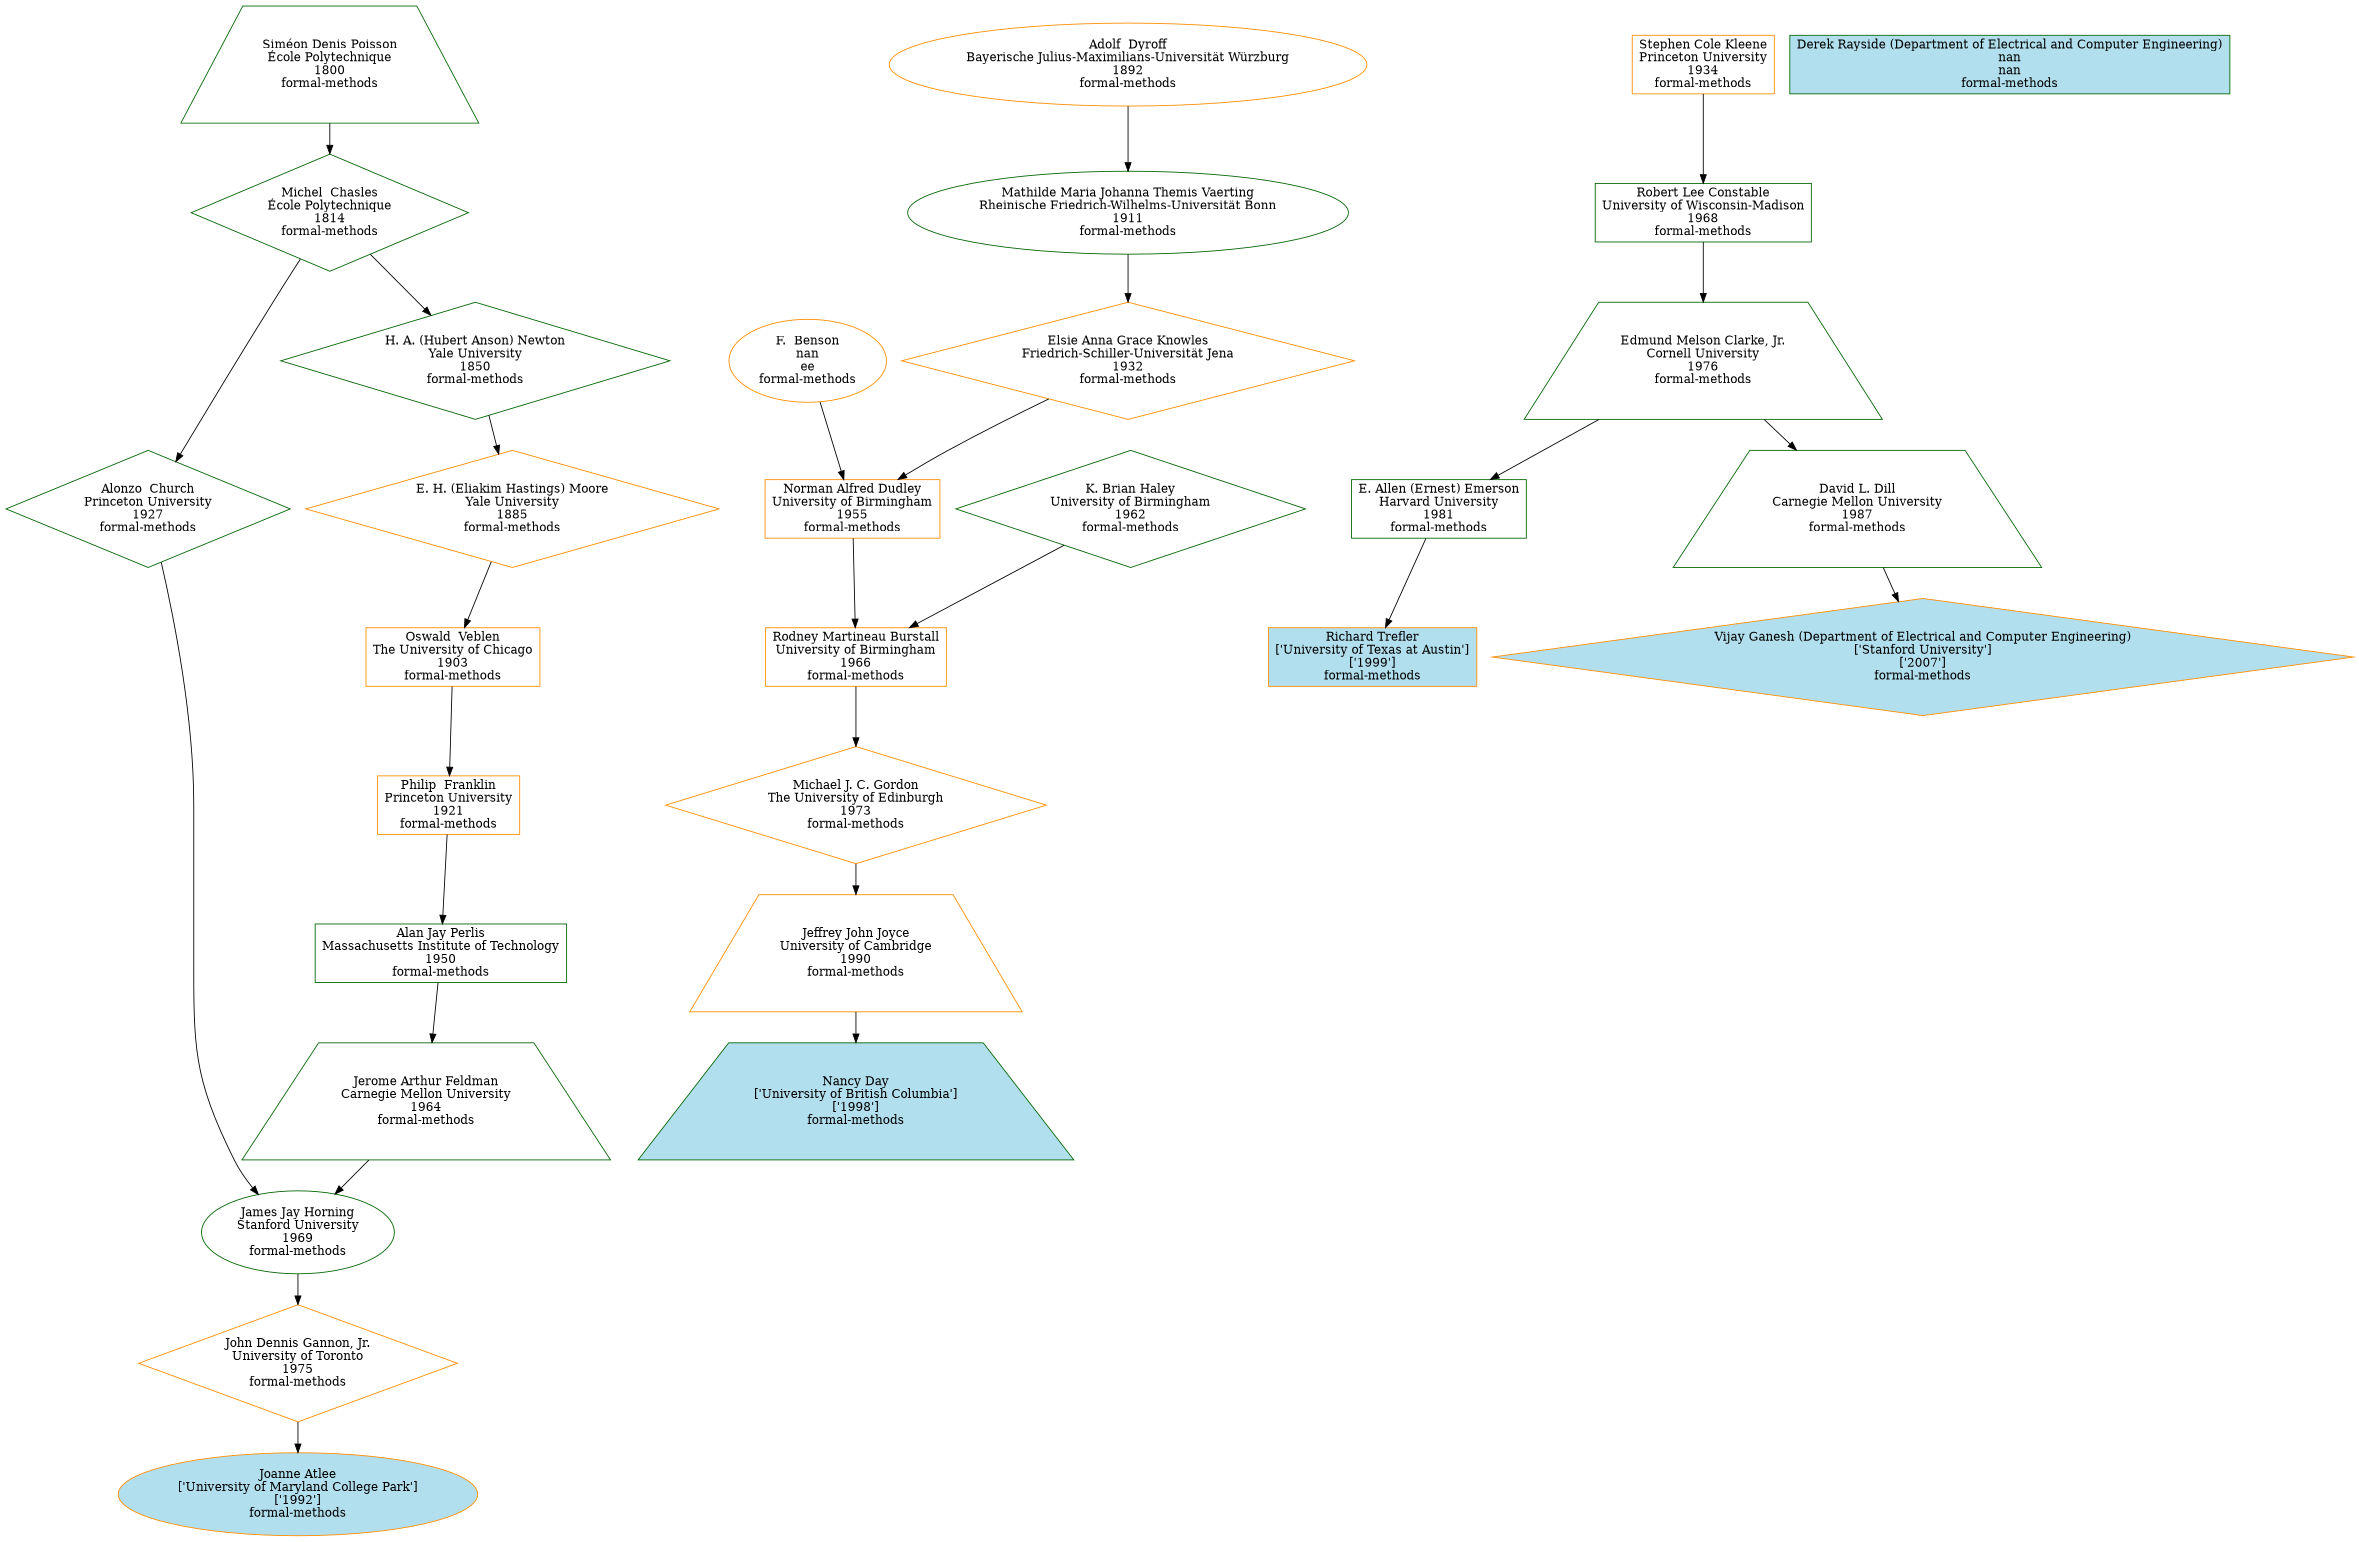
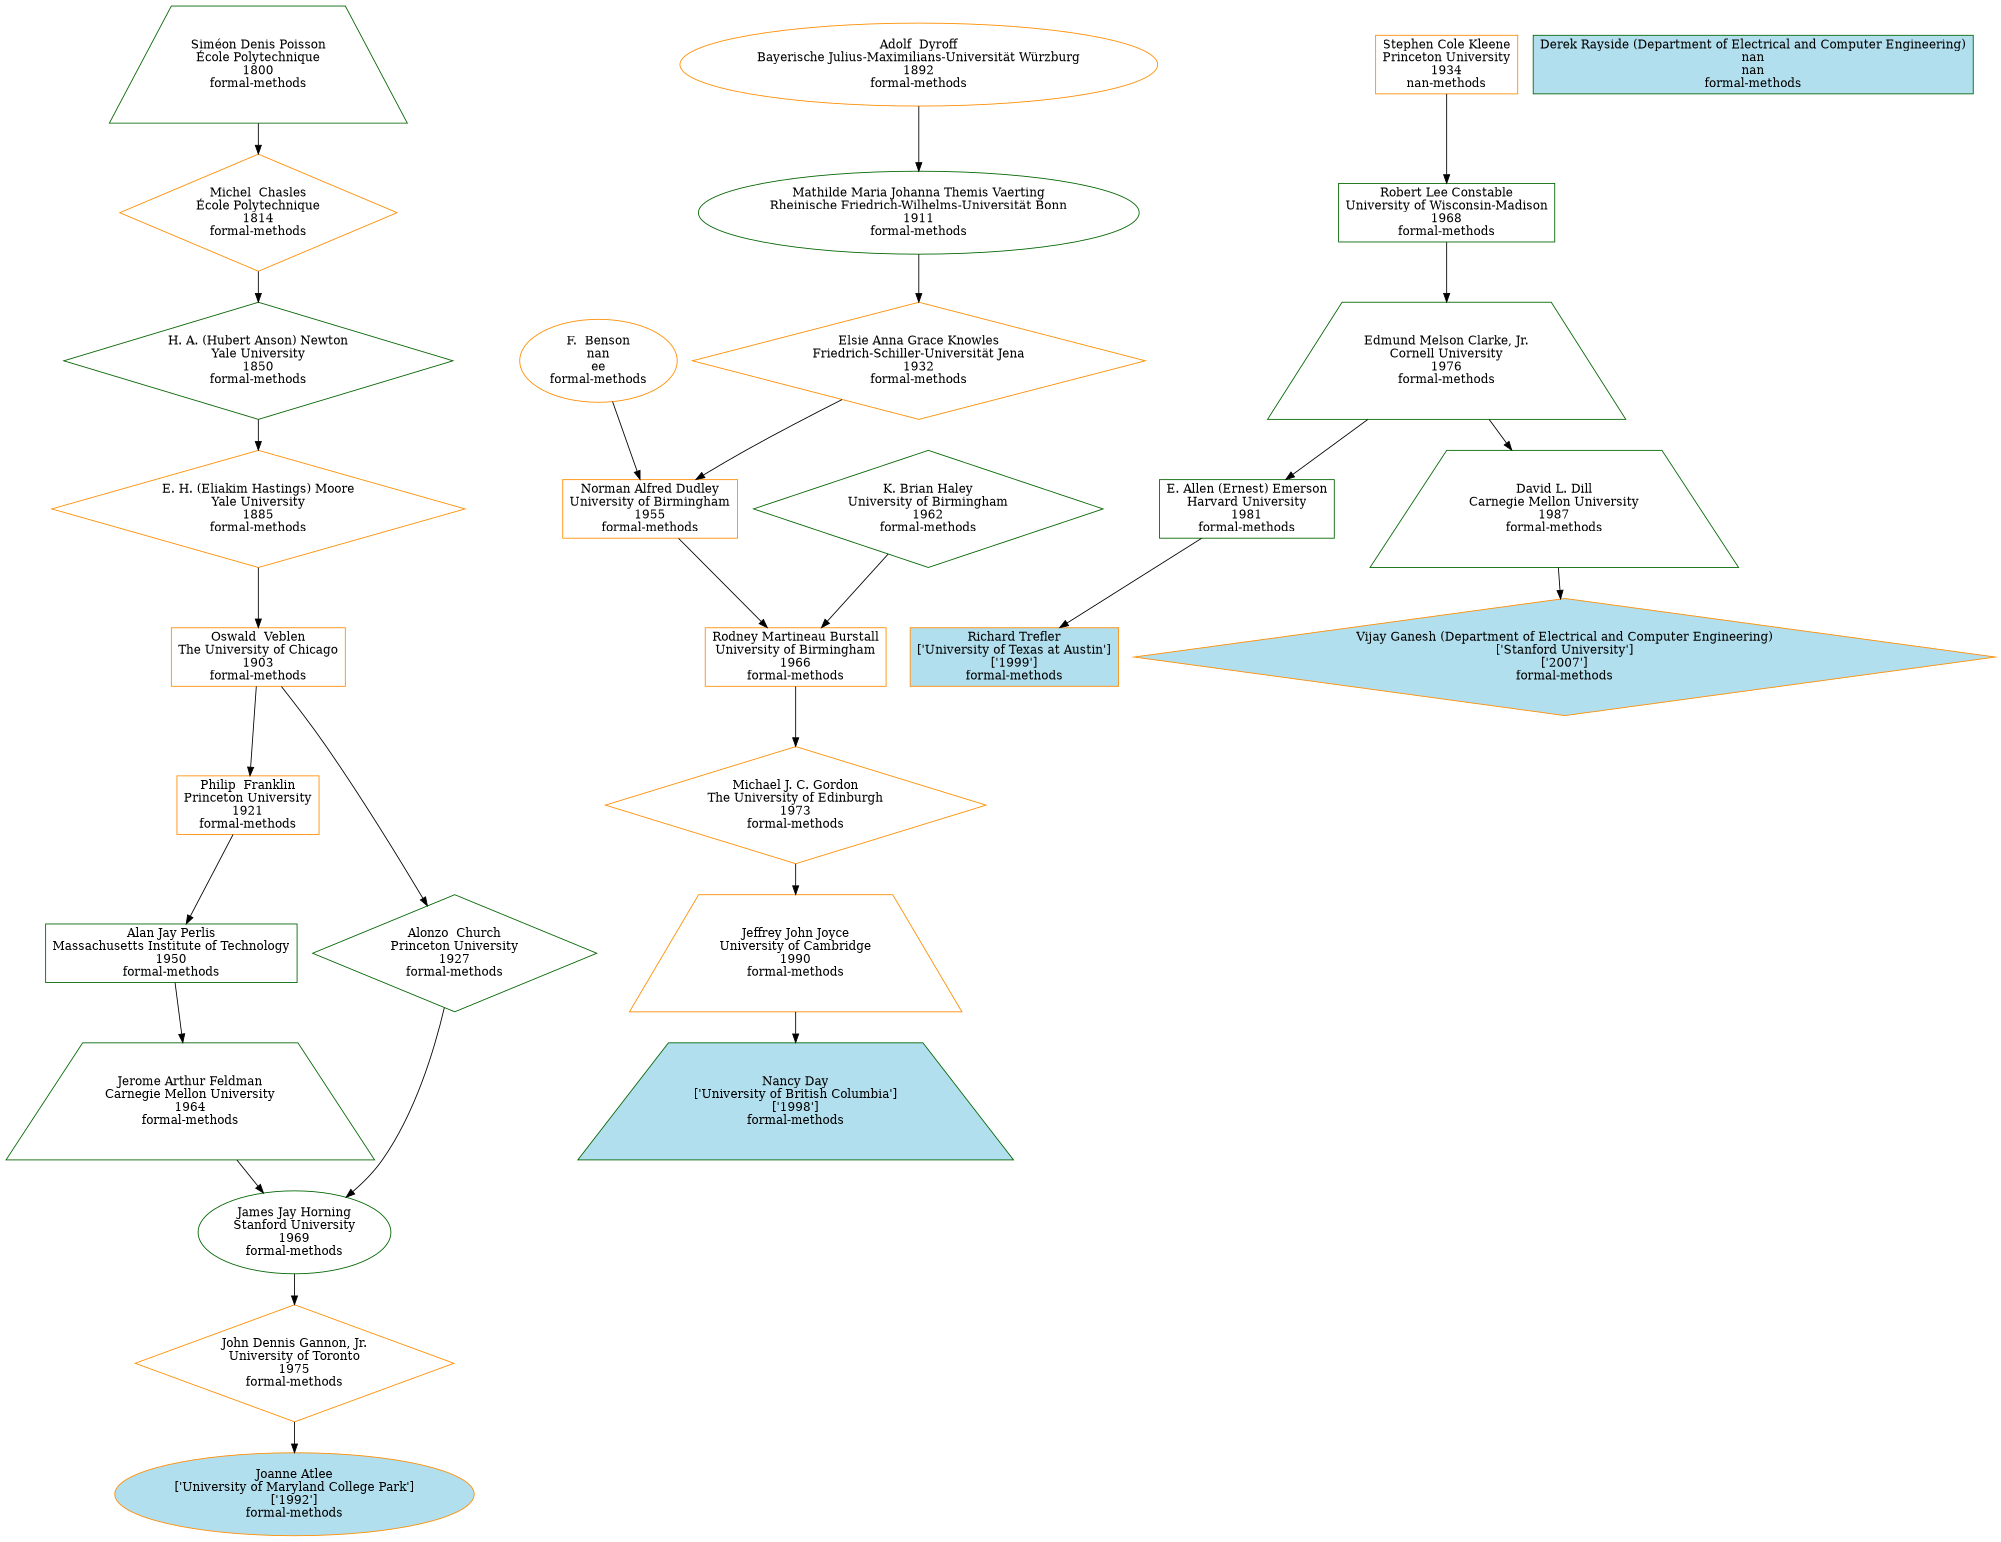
(1703, 65) -> (1447, 65)
(330, 213) -> (258, 213)
(240, 356) -> (355, 790)
